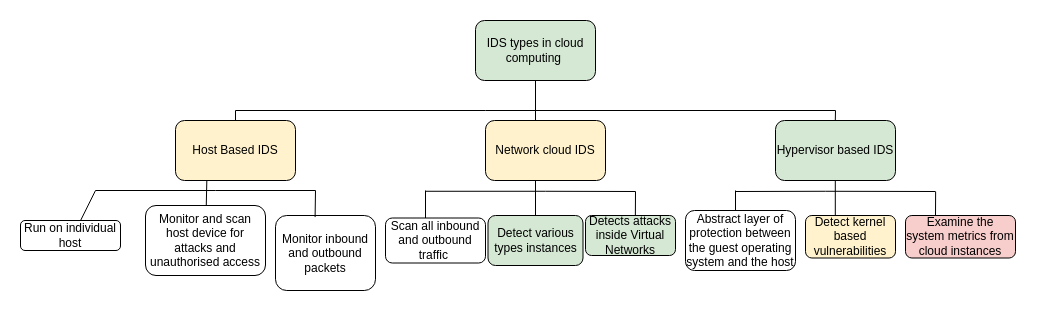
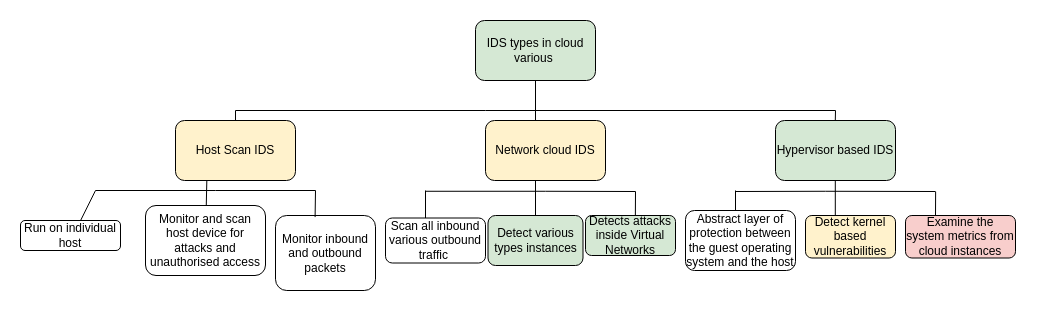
(536, 51) -> (536, 51)
(236, 151) -> (236, 151)
(436, 241) -> (436, 241)
